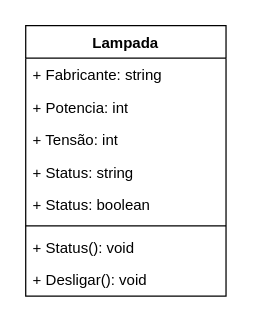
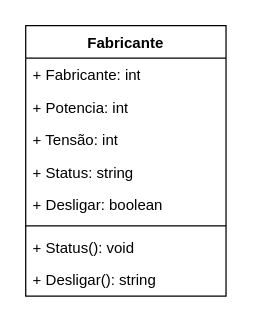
(126, 43) -> (126, 43)
(107, 76) -> (95, 76)
(97, 206) -> (101, 206)
(97, 281) -> (105, 281)
